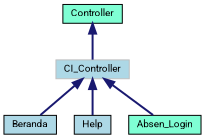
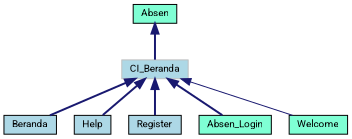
(93, 14) -> (155, 14)
(93, 69) -> (155, 69)
none -> (155, 125)
none -> (318, 125)
